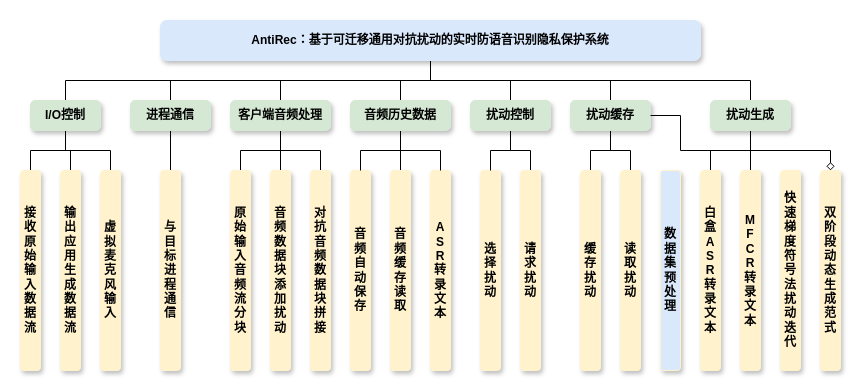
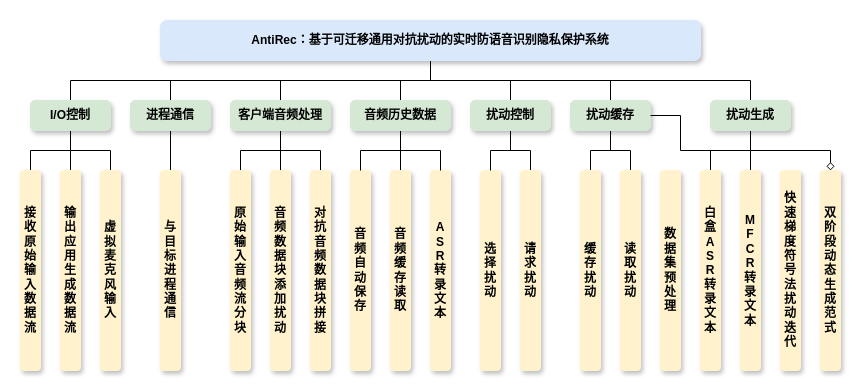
(66, 116) -> (71, 116)
(671, 271) -> (671, 271)
